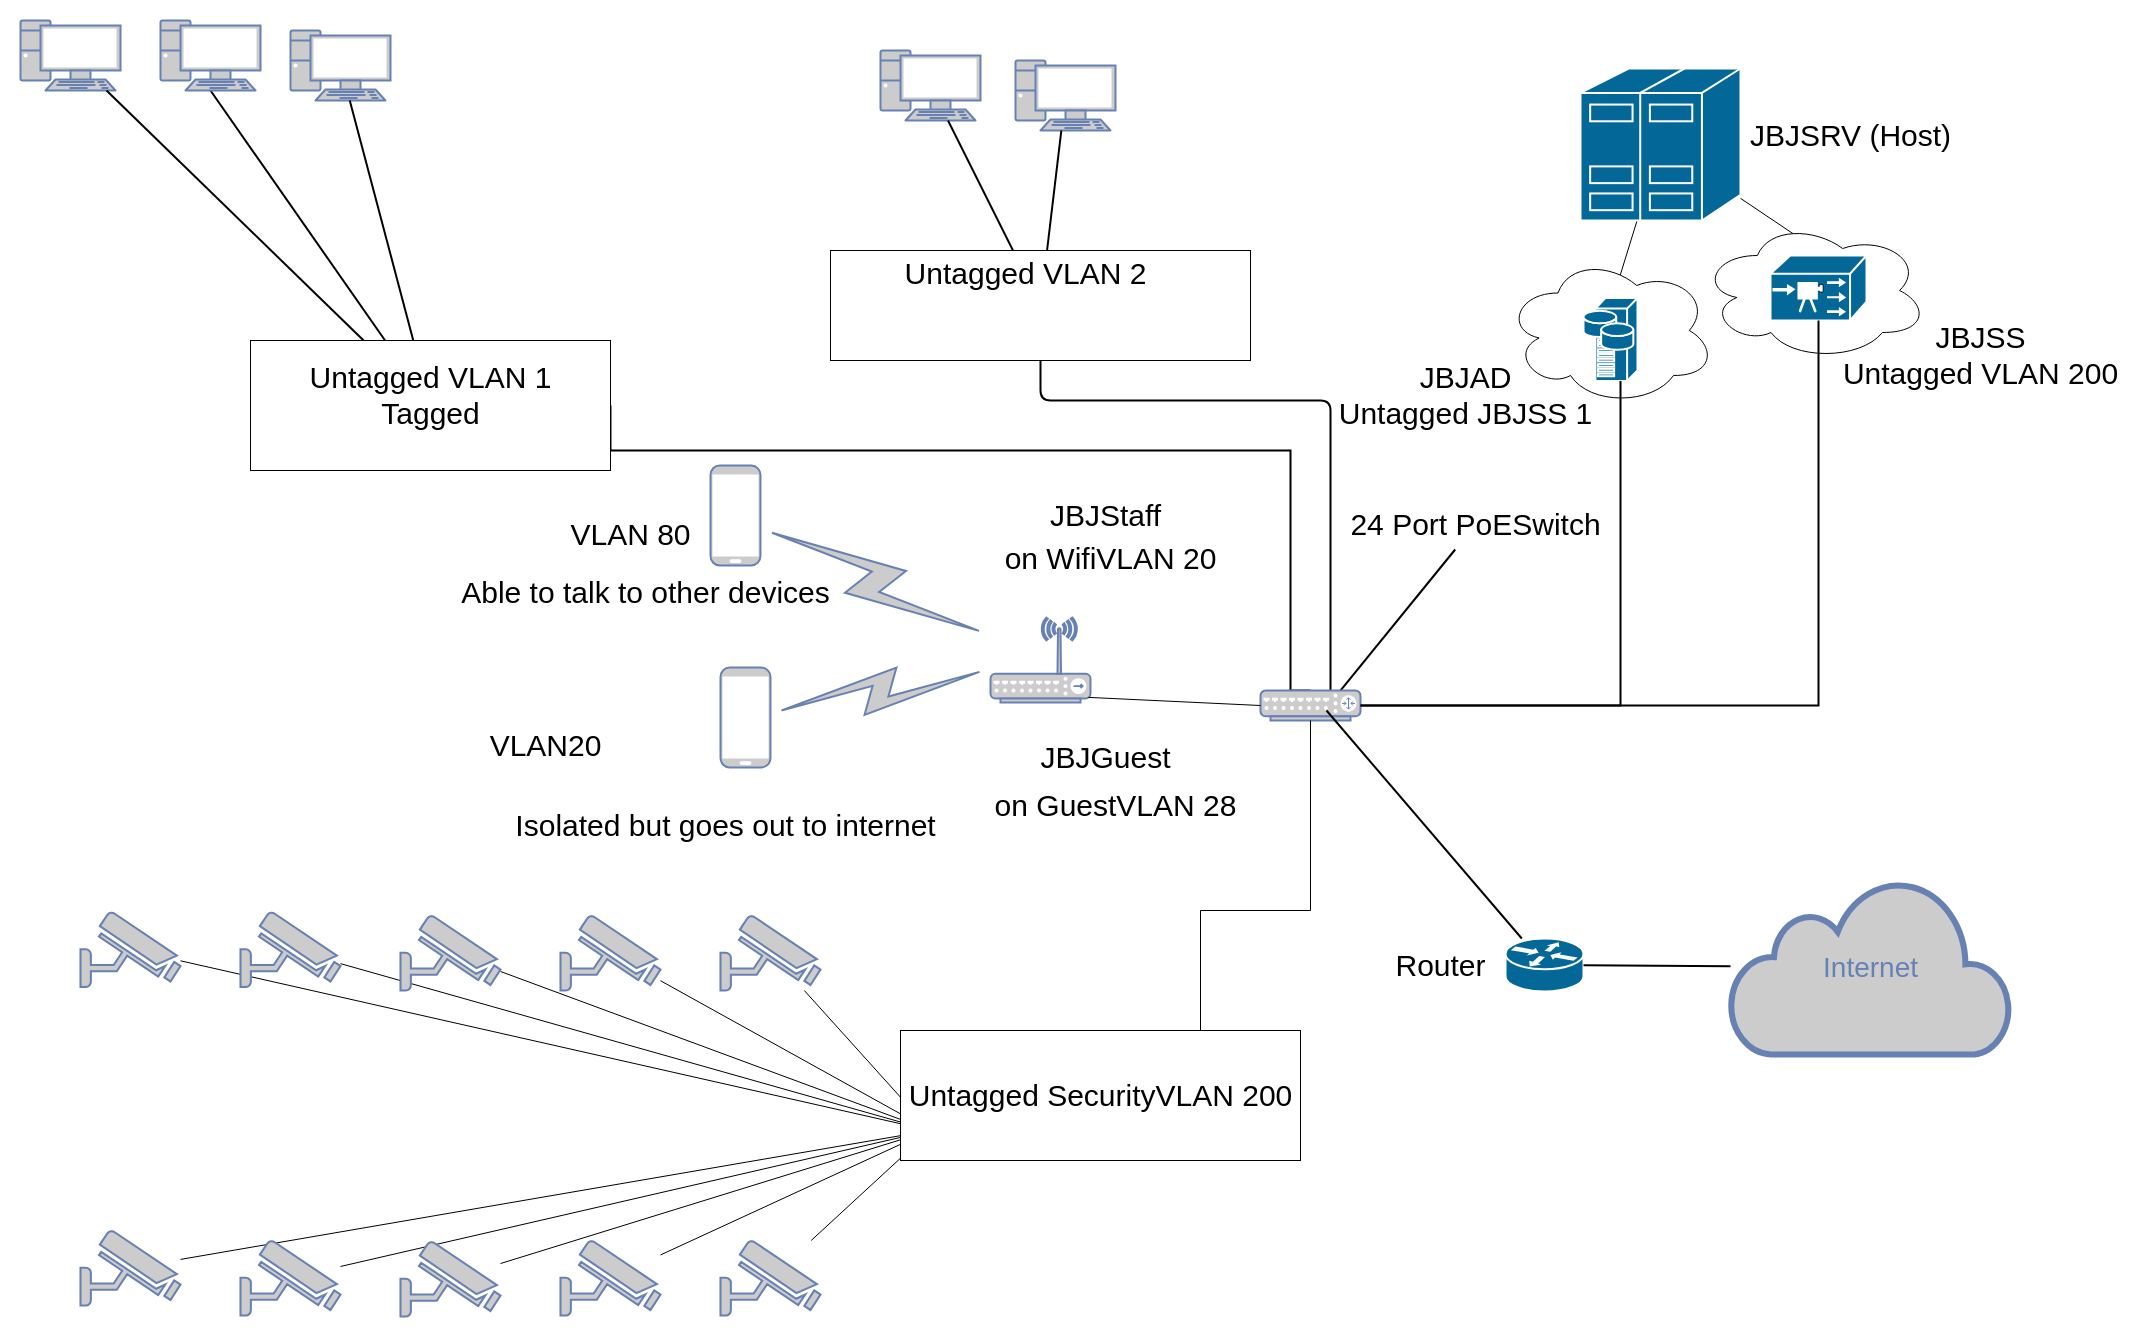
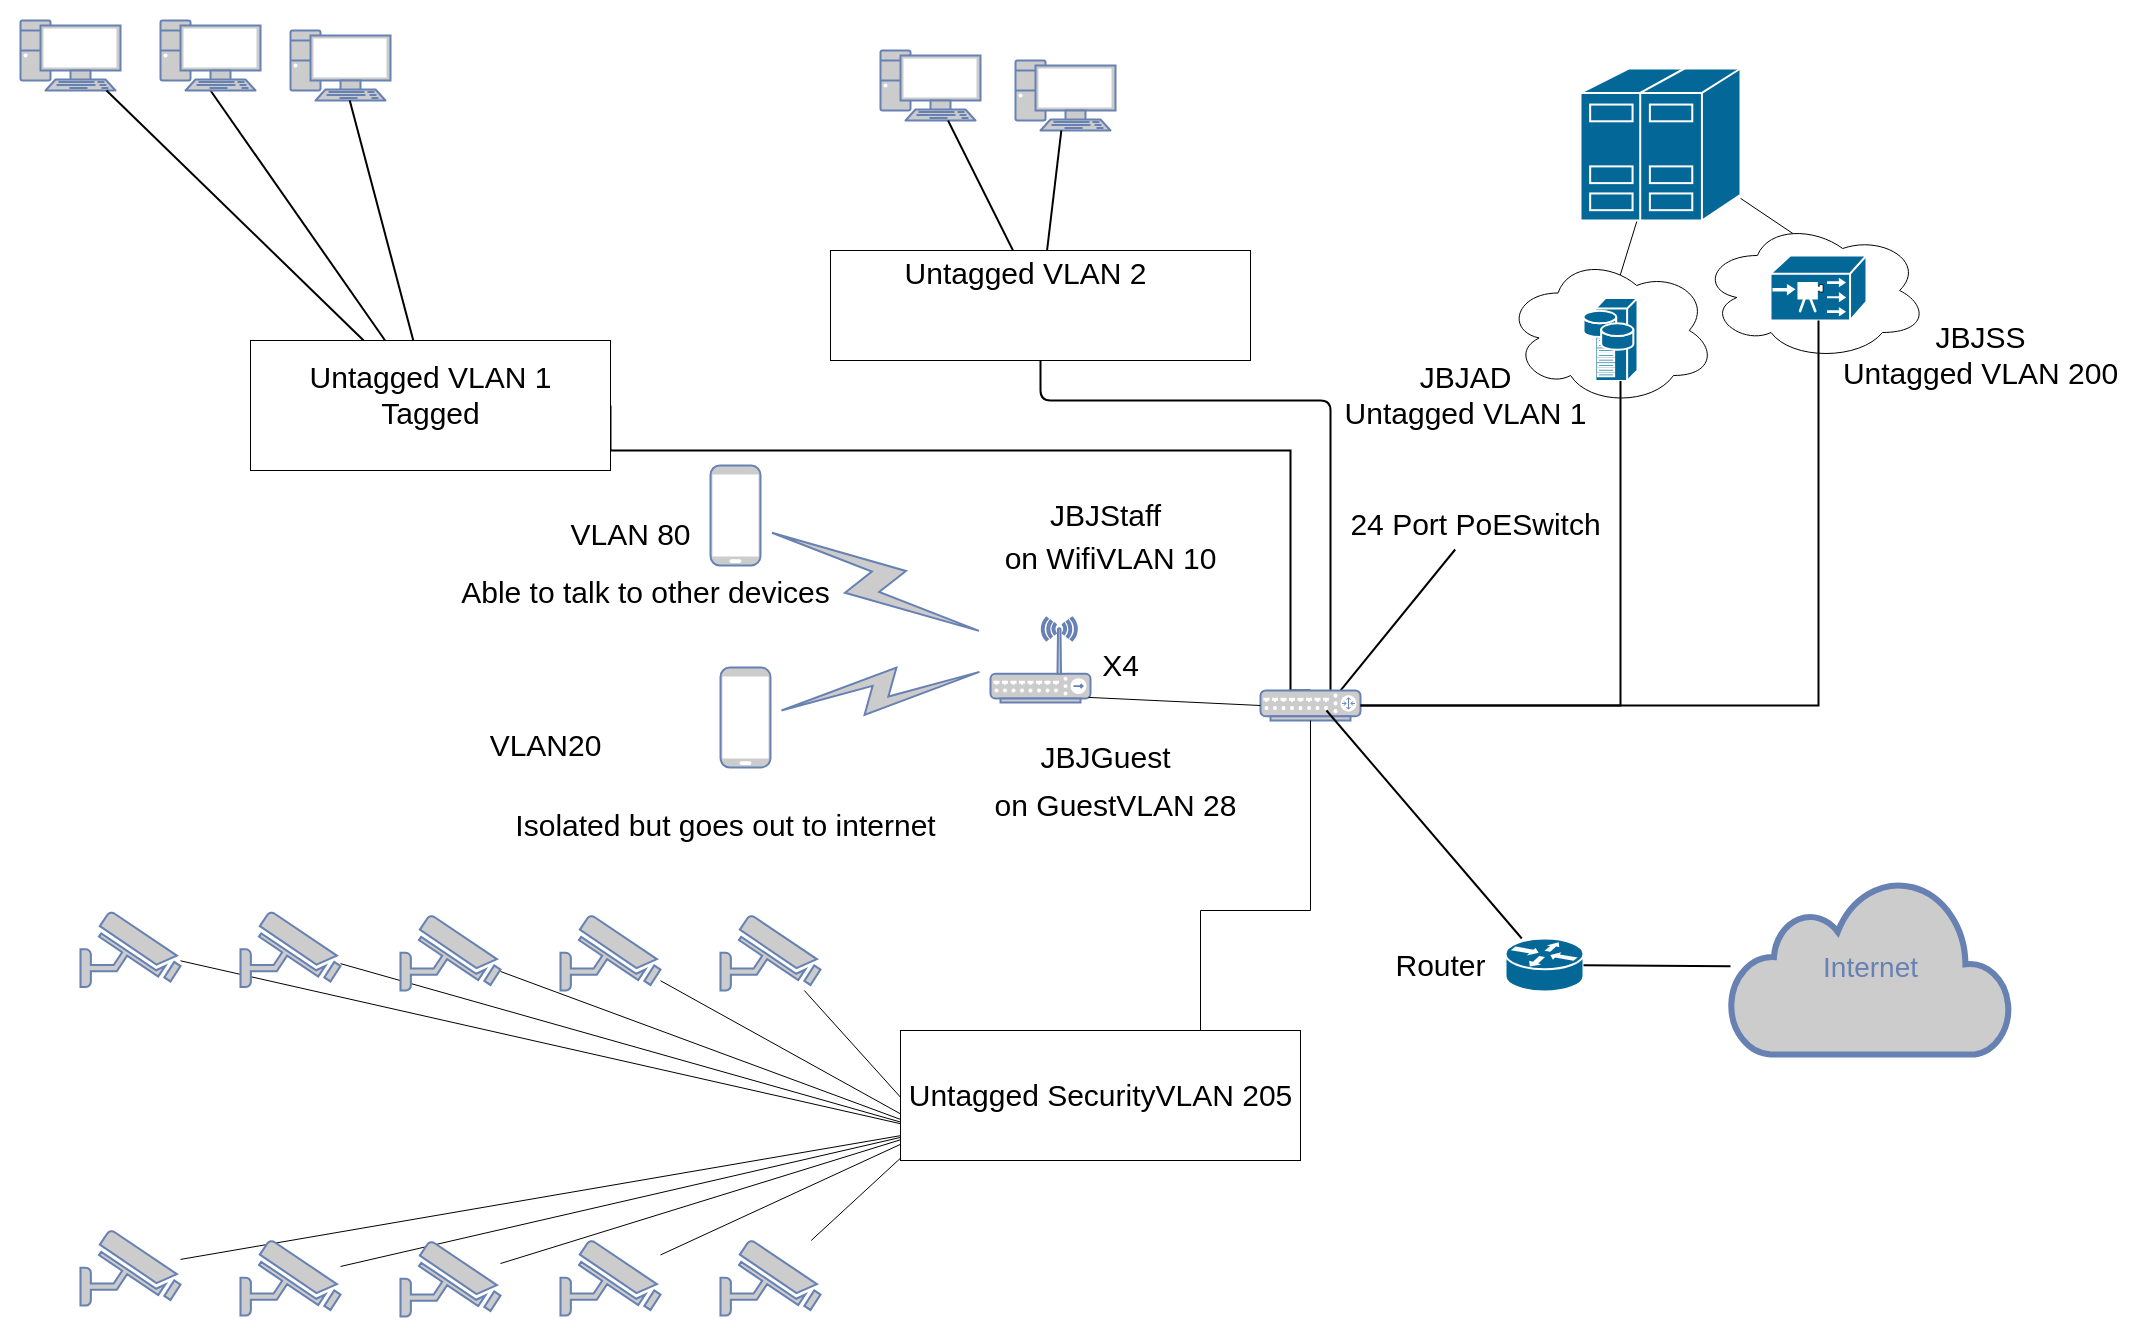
(1851, 136) -> none
(1466, 396) -> (1466, 396)
(1111, 559) -> (1111, 559)
none -> (1121, 666)
(1101, 1096) -> (1101, 1096)
